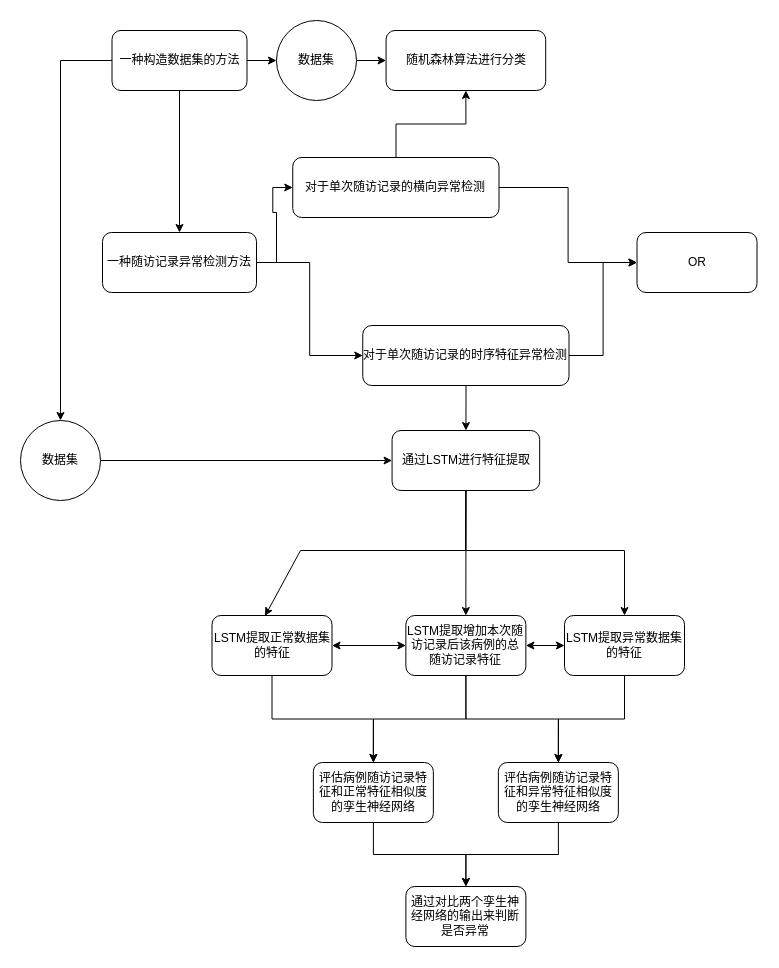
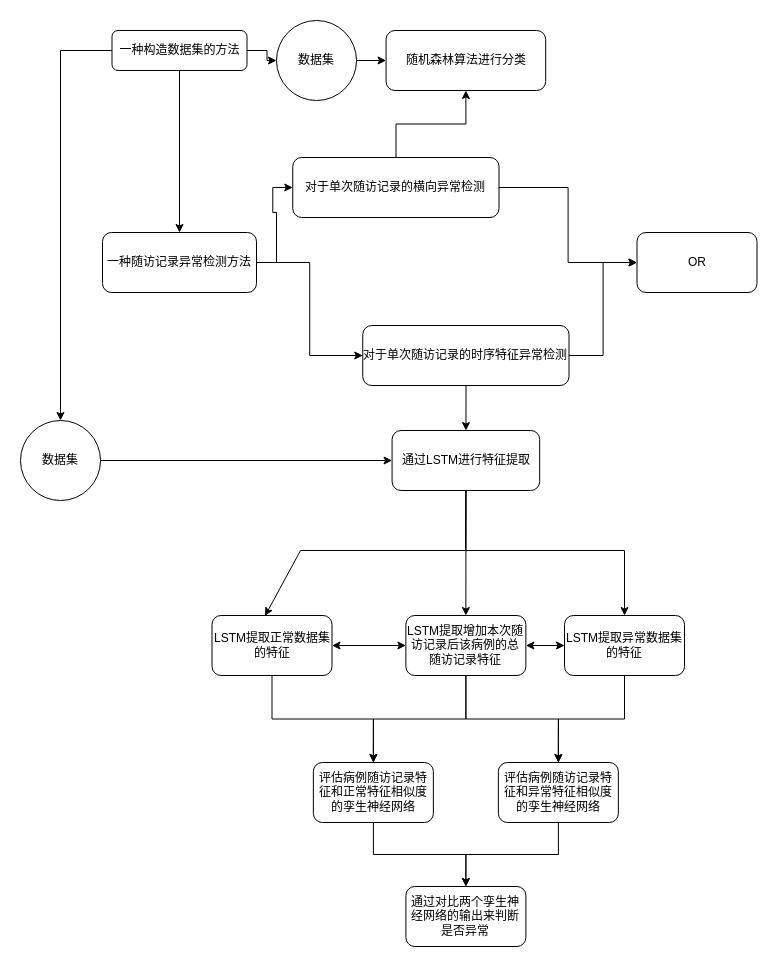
(180, 61) -> (180, 51)
